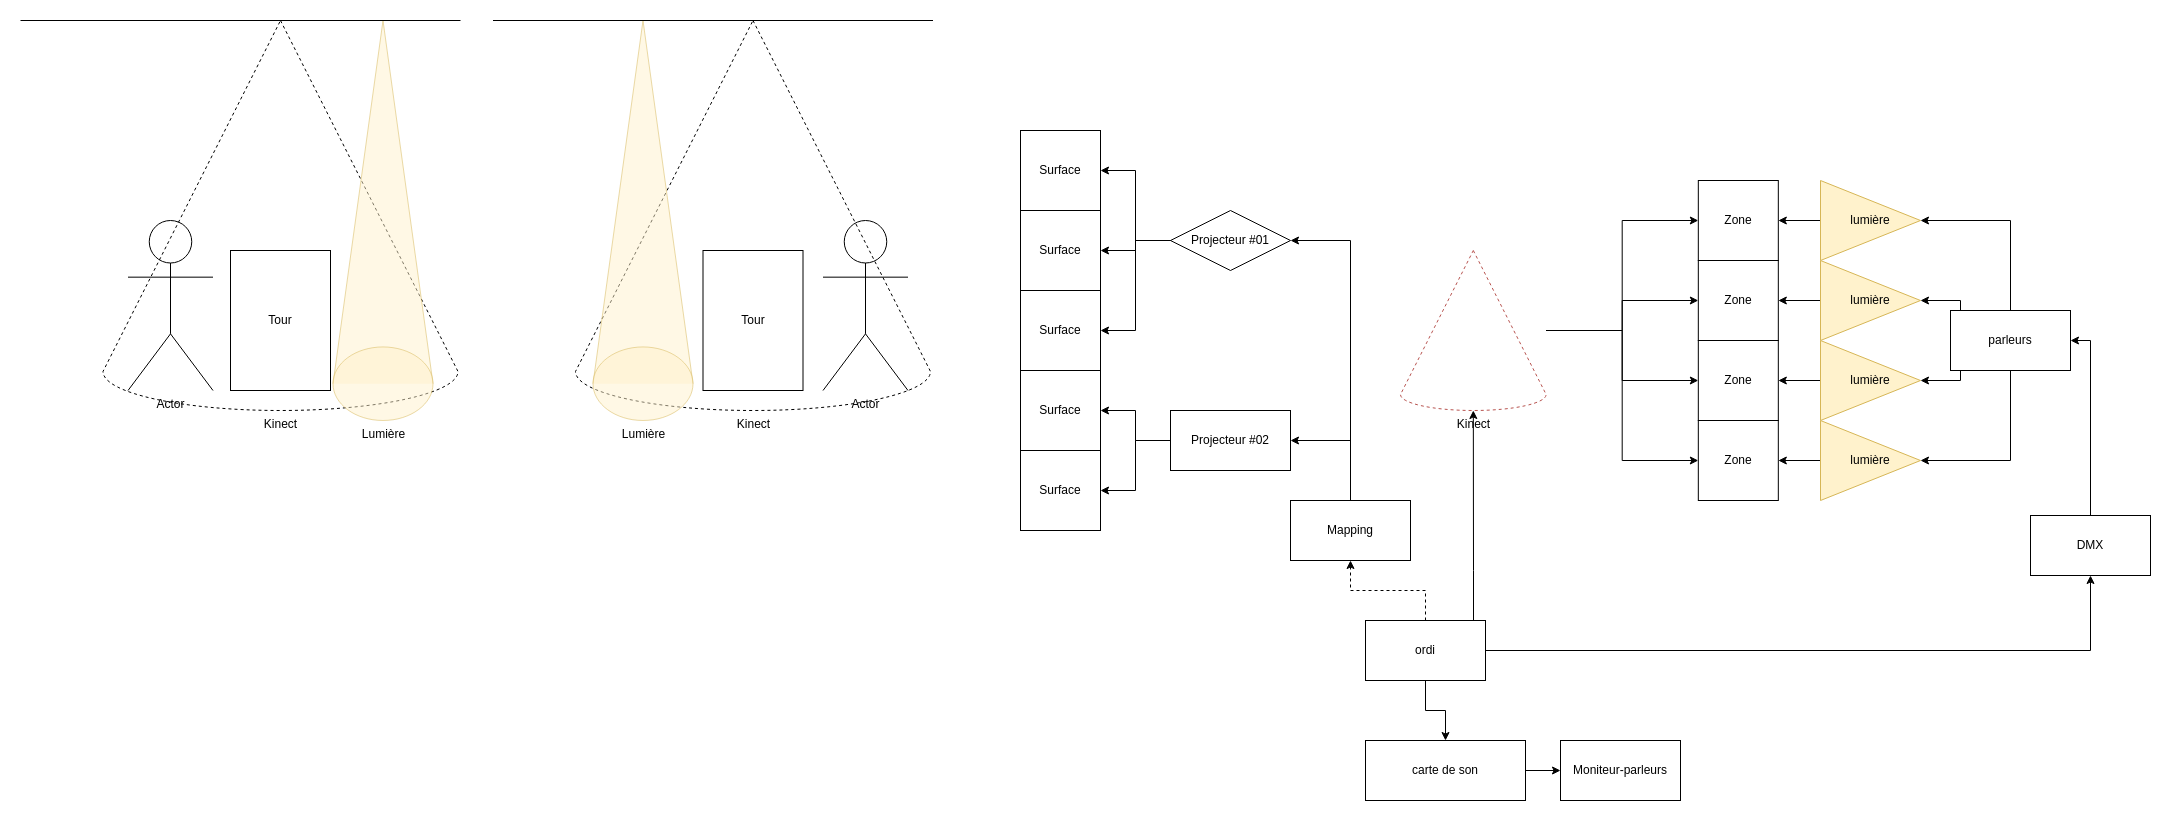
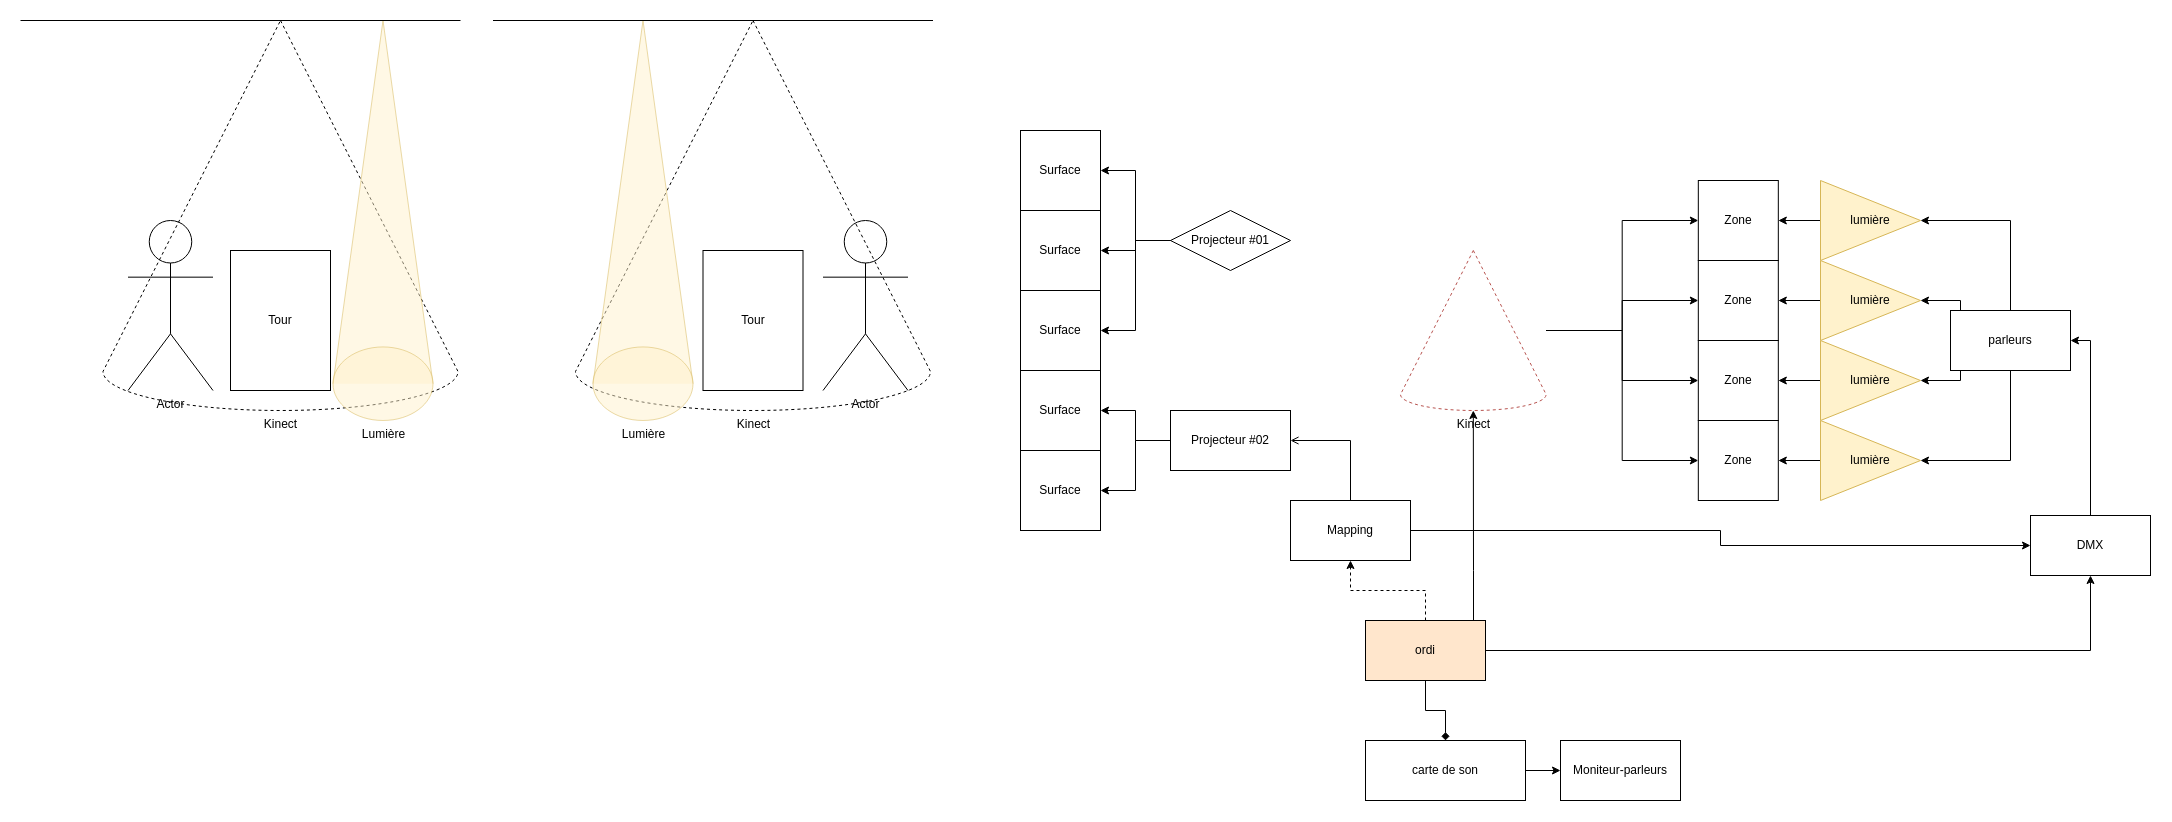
(1351, 314) -> (1721, 535)
(1298, 441) -> (1296, 441)
(1426, 651) -> (1426, 651)
(1446, 732) -> (1446, 731)
